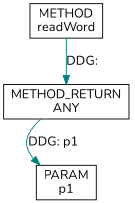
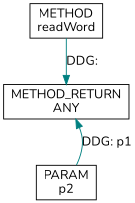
(27, 137) -> (82, 147)
(66, 189) -> (66, 189)
